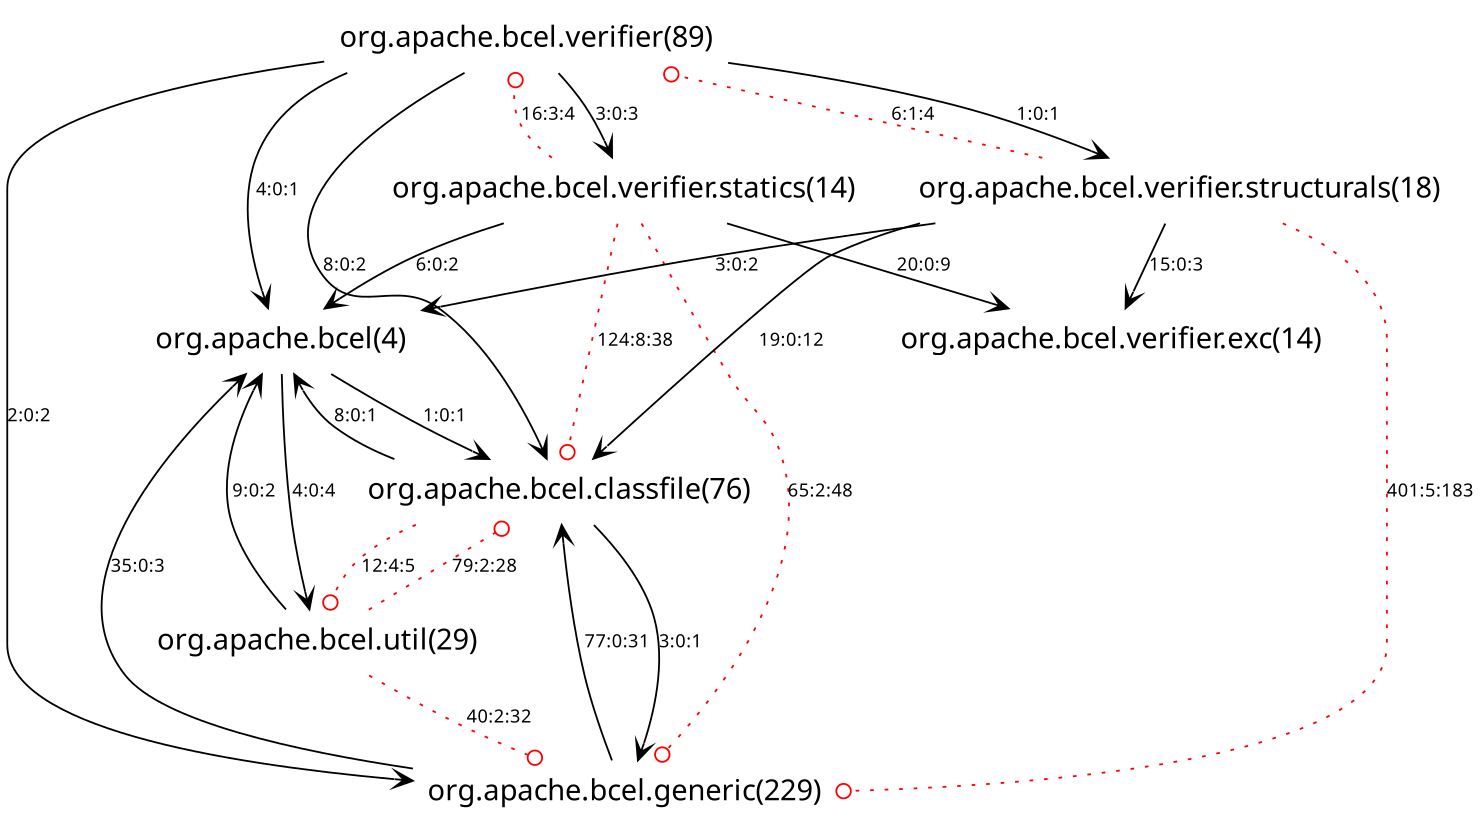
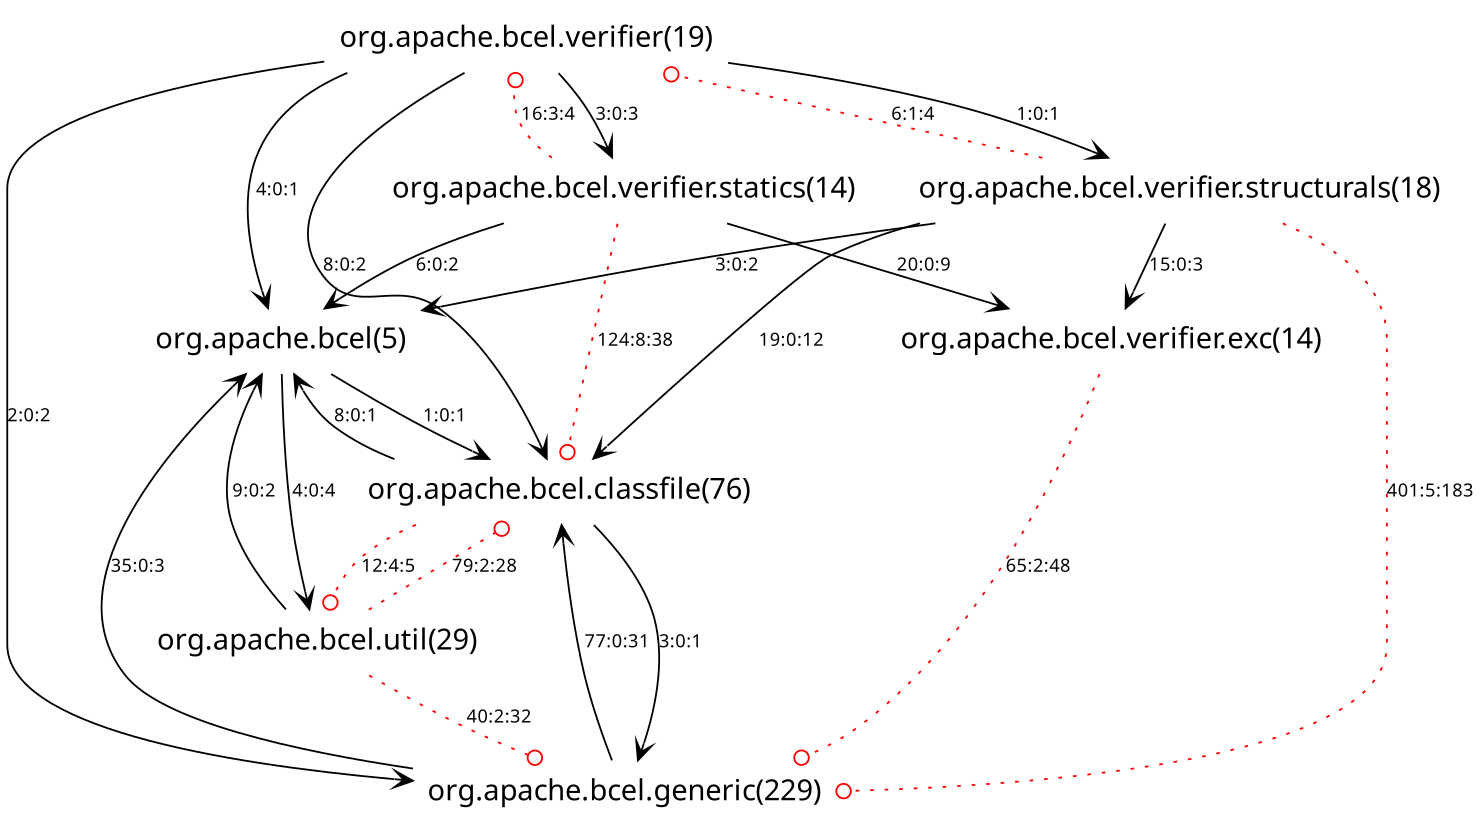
(526, 40) -> (526, 40)
(281, 341) -> (281, 341)
(786, 484) -> (986, 590)
